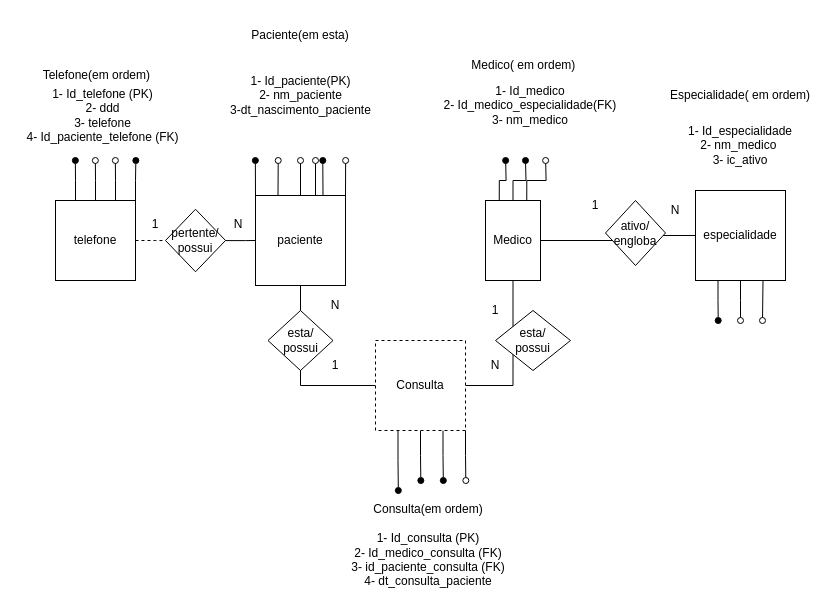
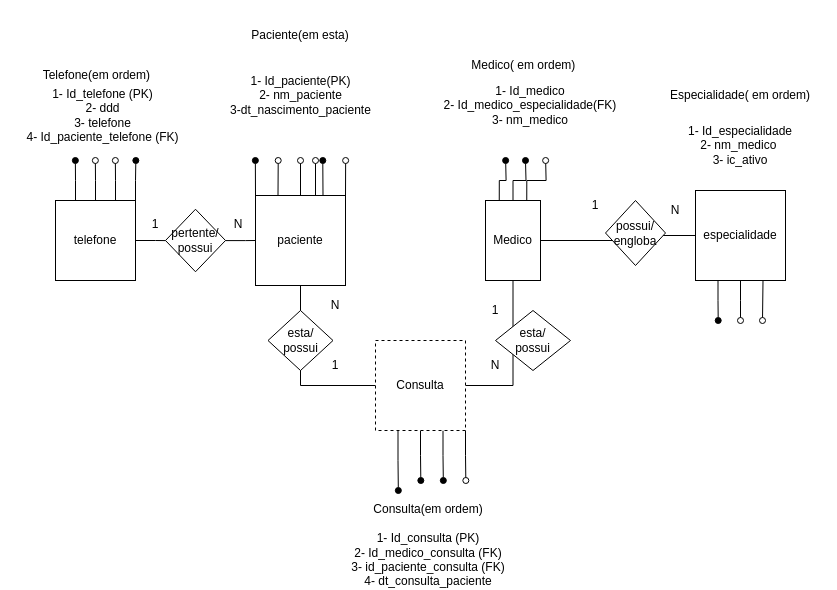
(636, 234) -> (636, 234)
(151, 241) -> (151, 241)
